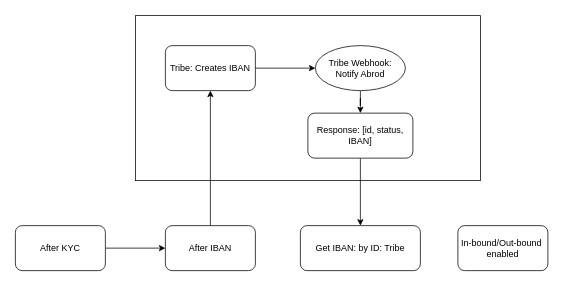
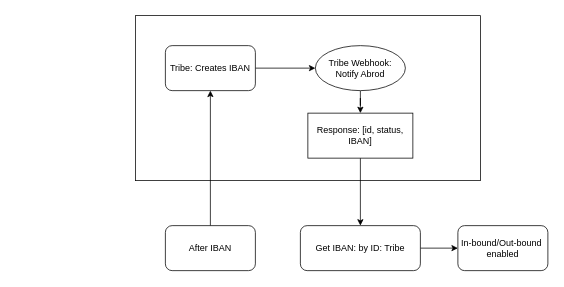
(360, 135) -> (360, 135)
(60, 248) -> none
(159, 248) -> none
none -> (451, 248)
